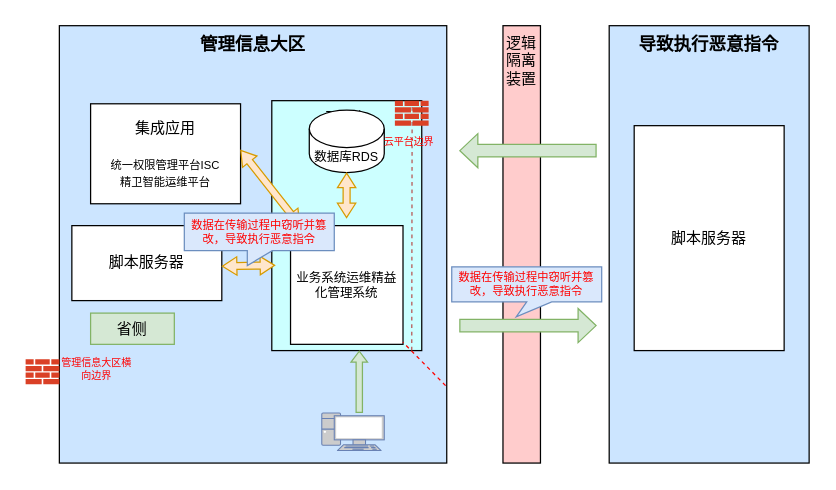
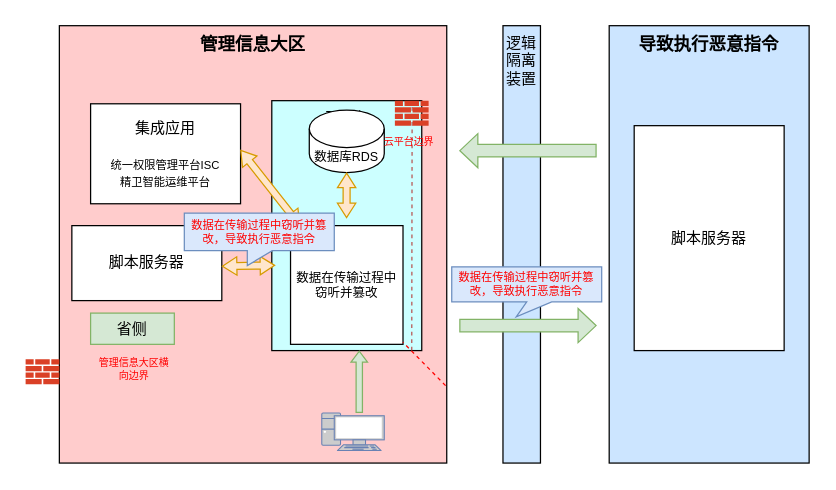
(253, 45) -> (253, 45)
(522, 244) -> (522, 244)
(347, 286) -> (347, 286)
(97, 369) -> (134, 369)
